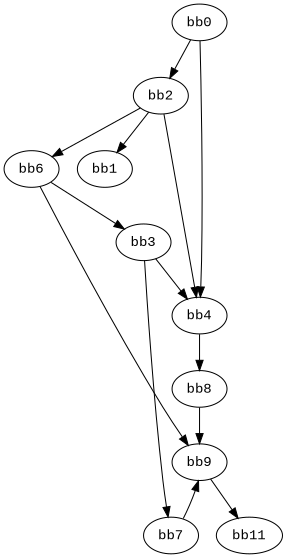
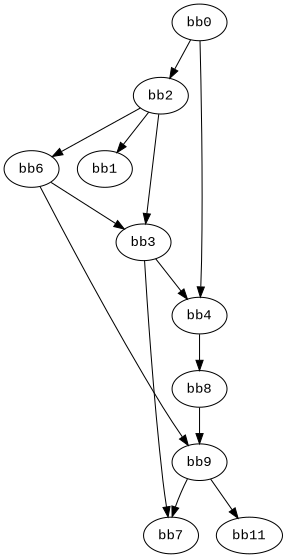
(179, 201) -> (153, 164)
(190, 505) -> (181, 493)
